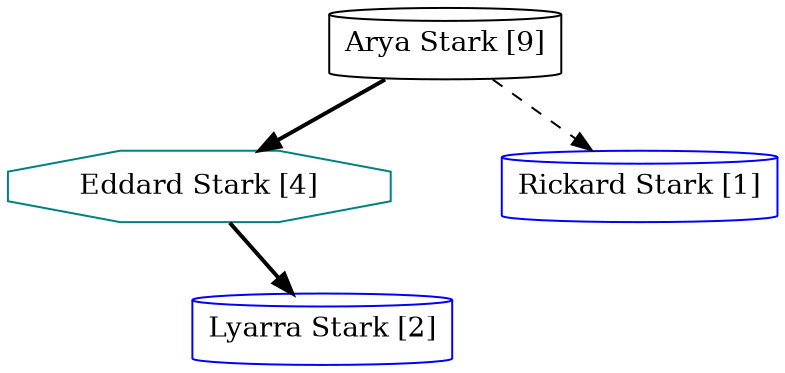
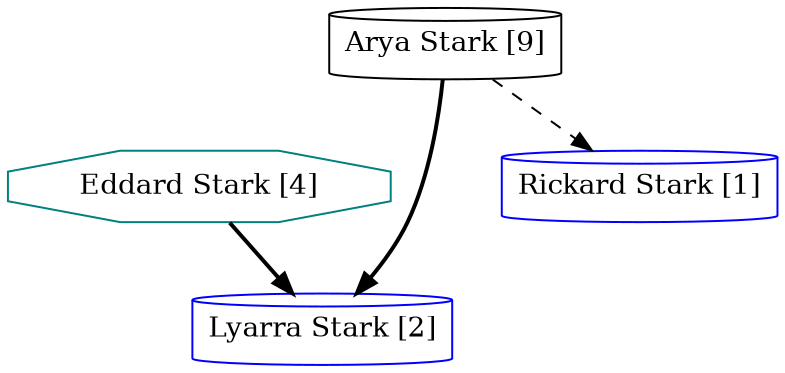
(331, 110) -> (422, 185)
